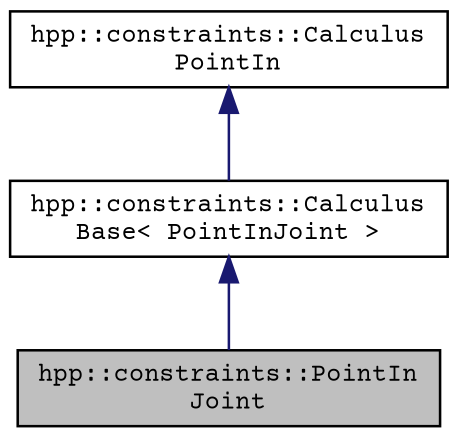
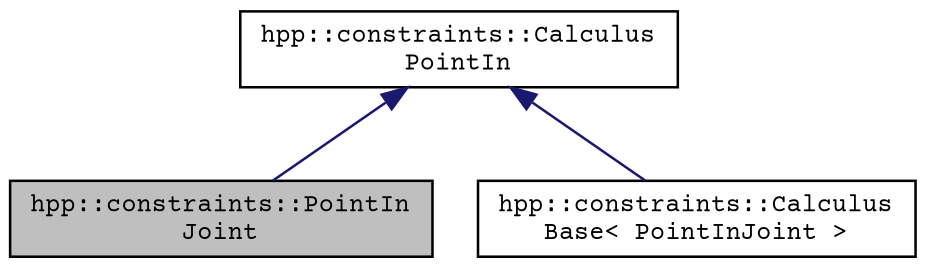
(229, 317) -> (329, 142)
